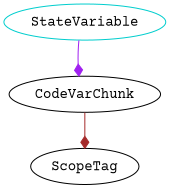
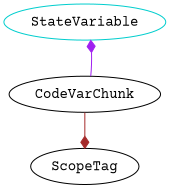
(78, 52) -> (92, 64)
